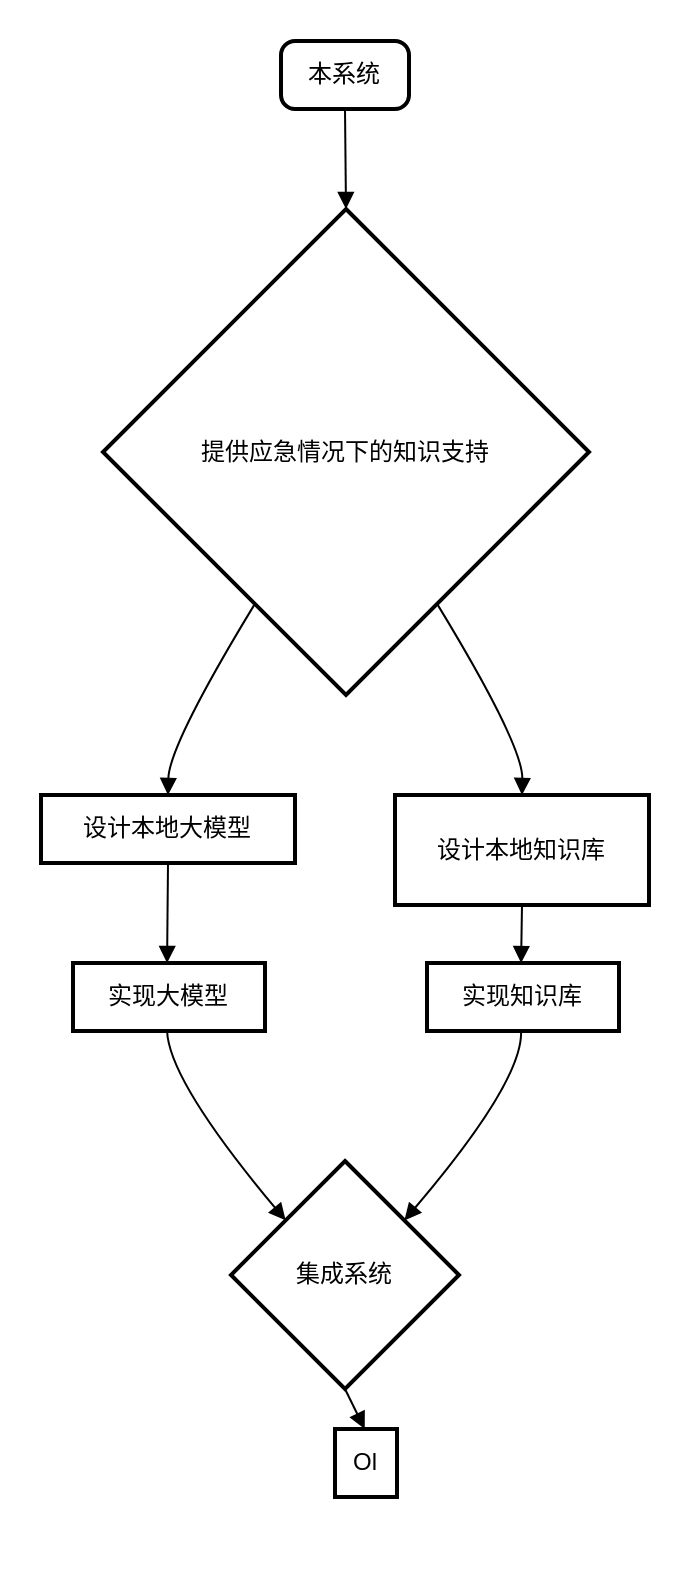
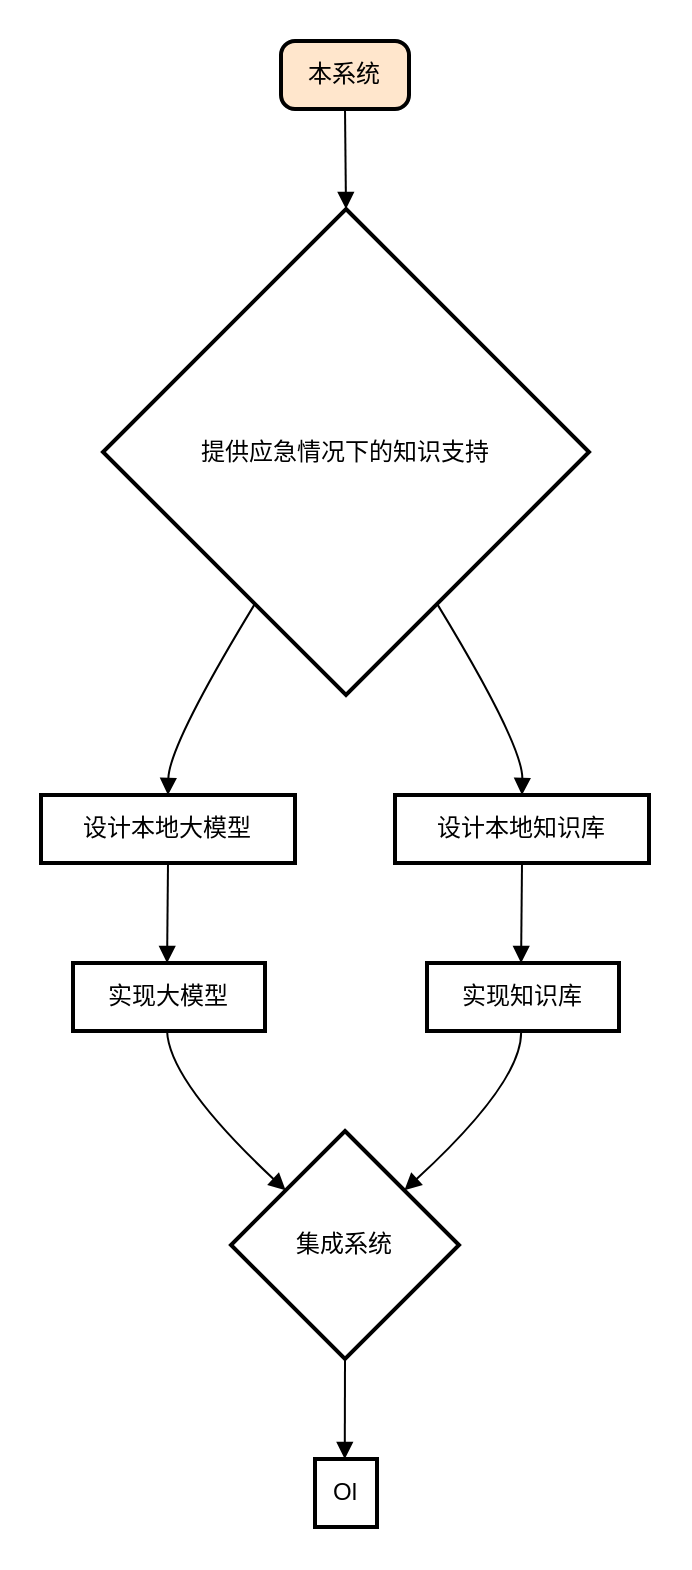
(345, 75) -> (345, 75)
(522, 850) -> (522, 829)
(345, 1275) -> (345, 1245)
(366, 1463) -> (346, 1493)
